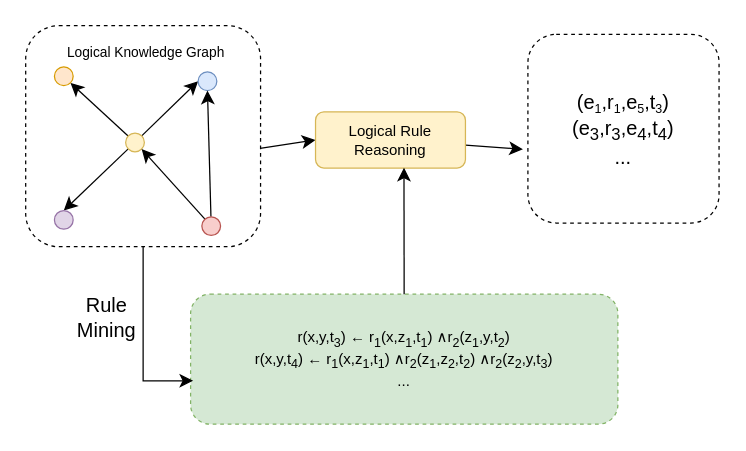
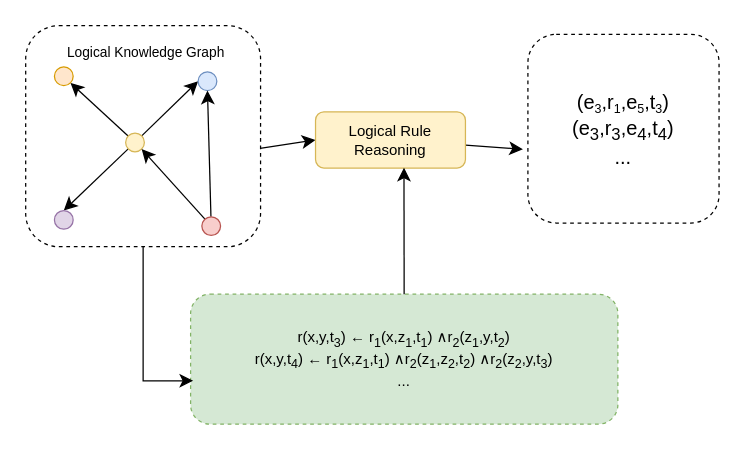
(624, 129) -> (624, 129)
(107, 318) -> none
